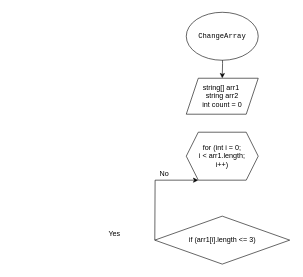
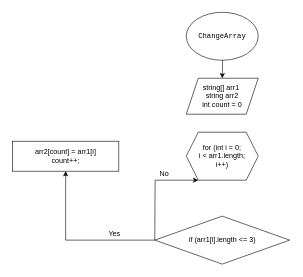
none -> (66, 156)
none -> (66, 208)
